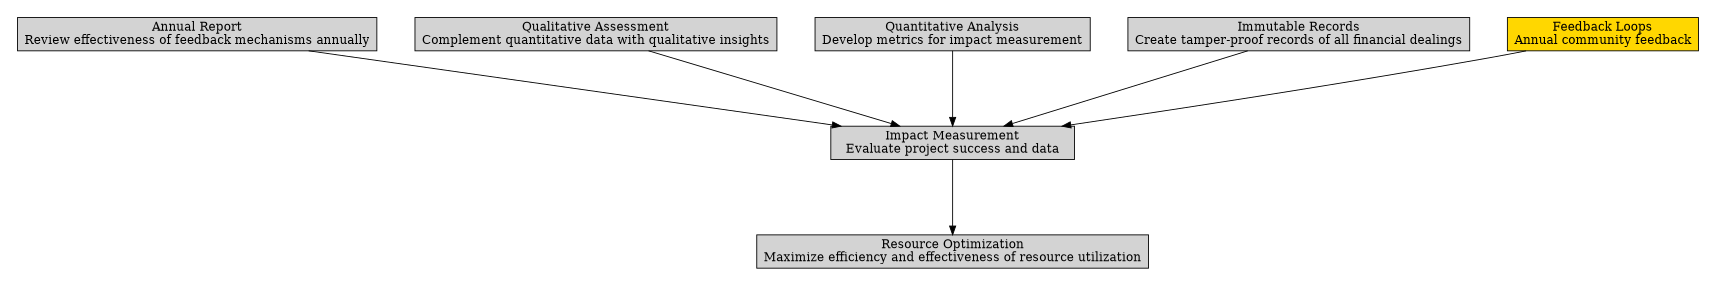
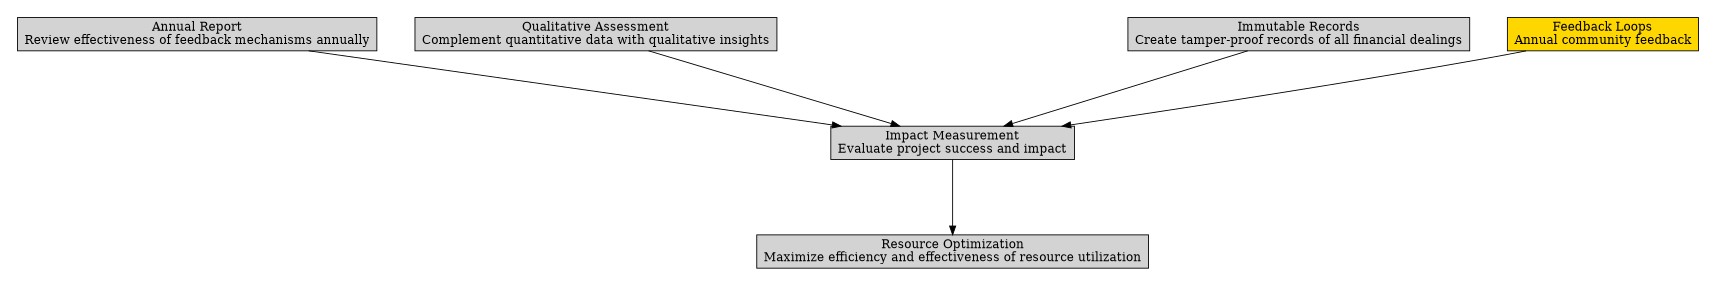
(953, 34) -> none
(953, 143) -> (953, 143)
